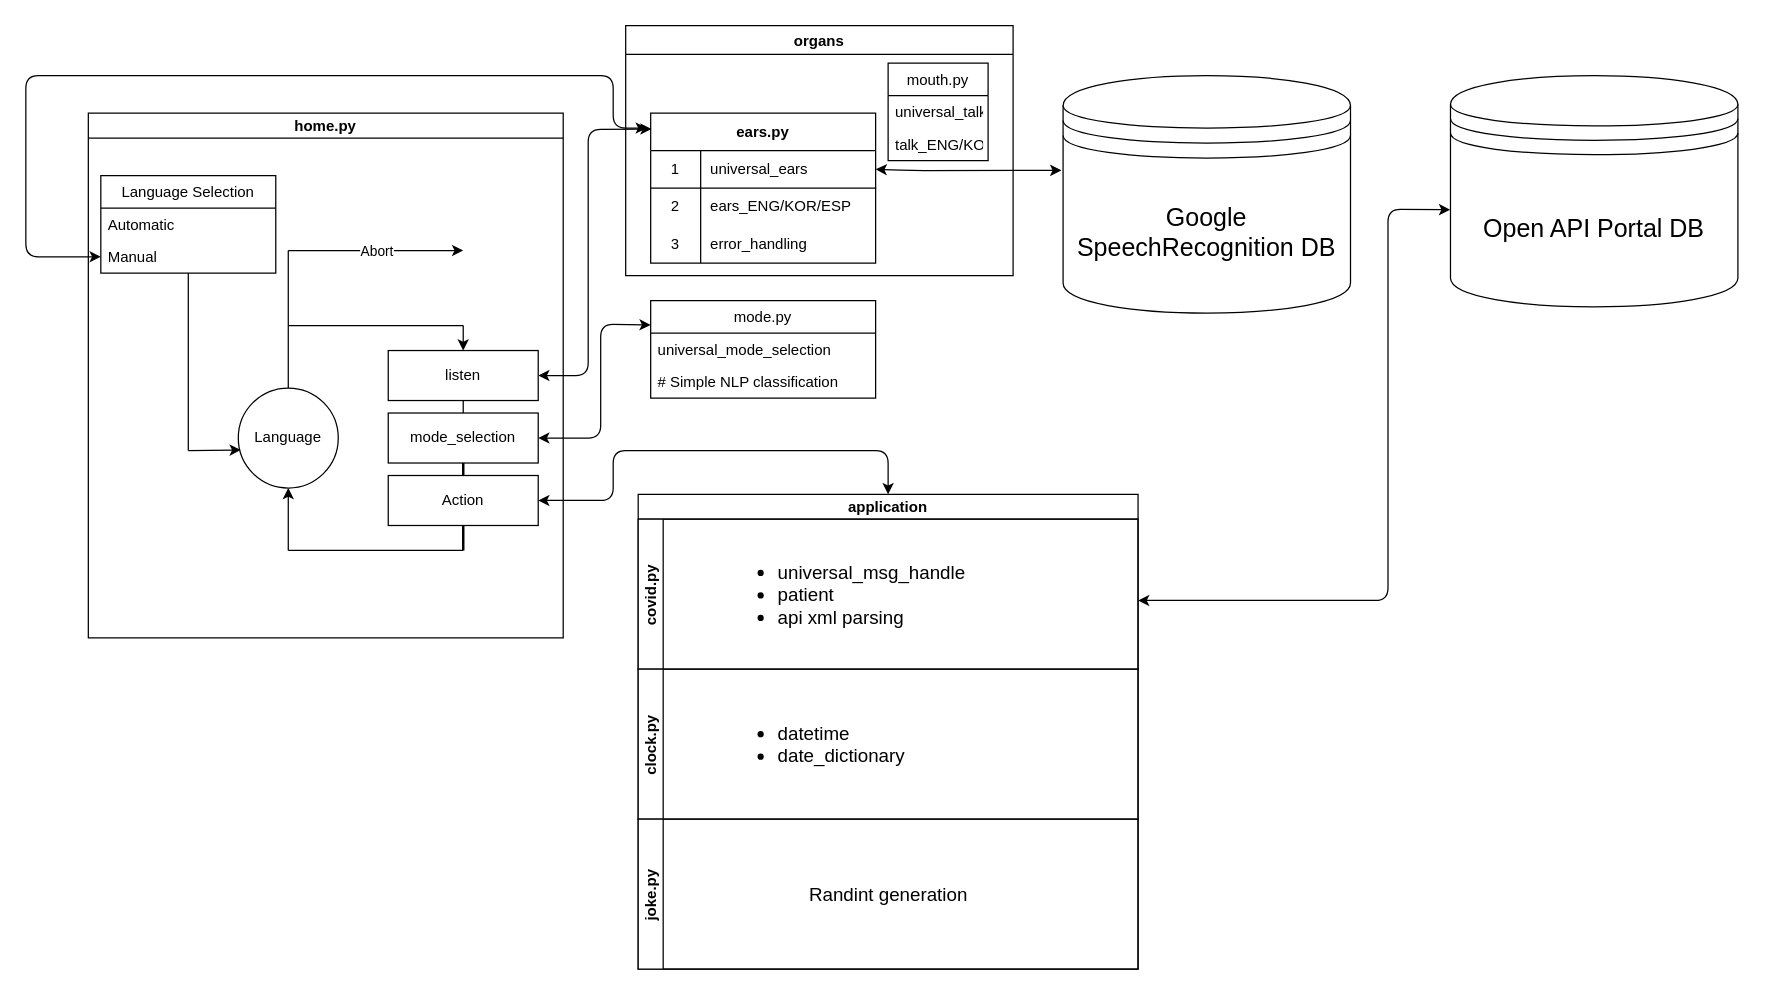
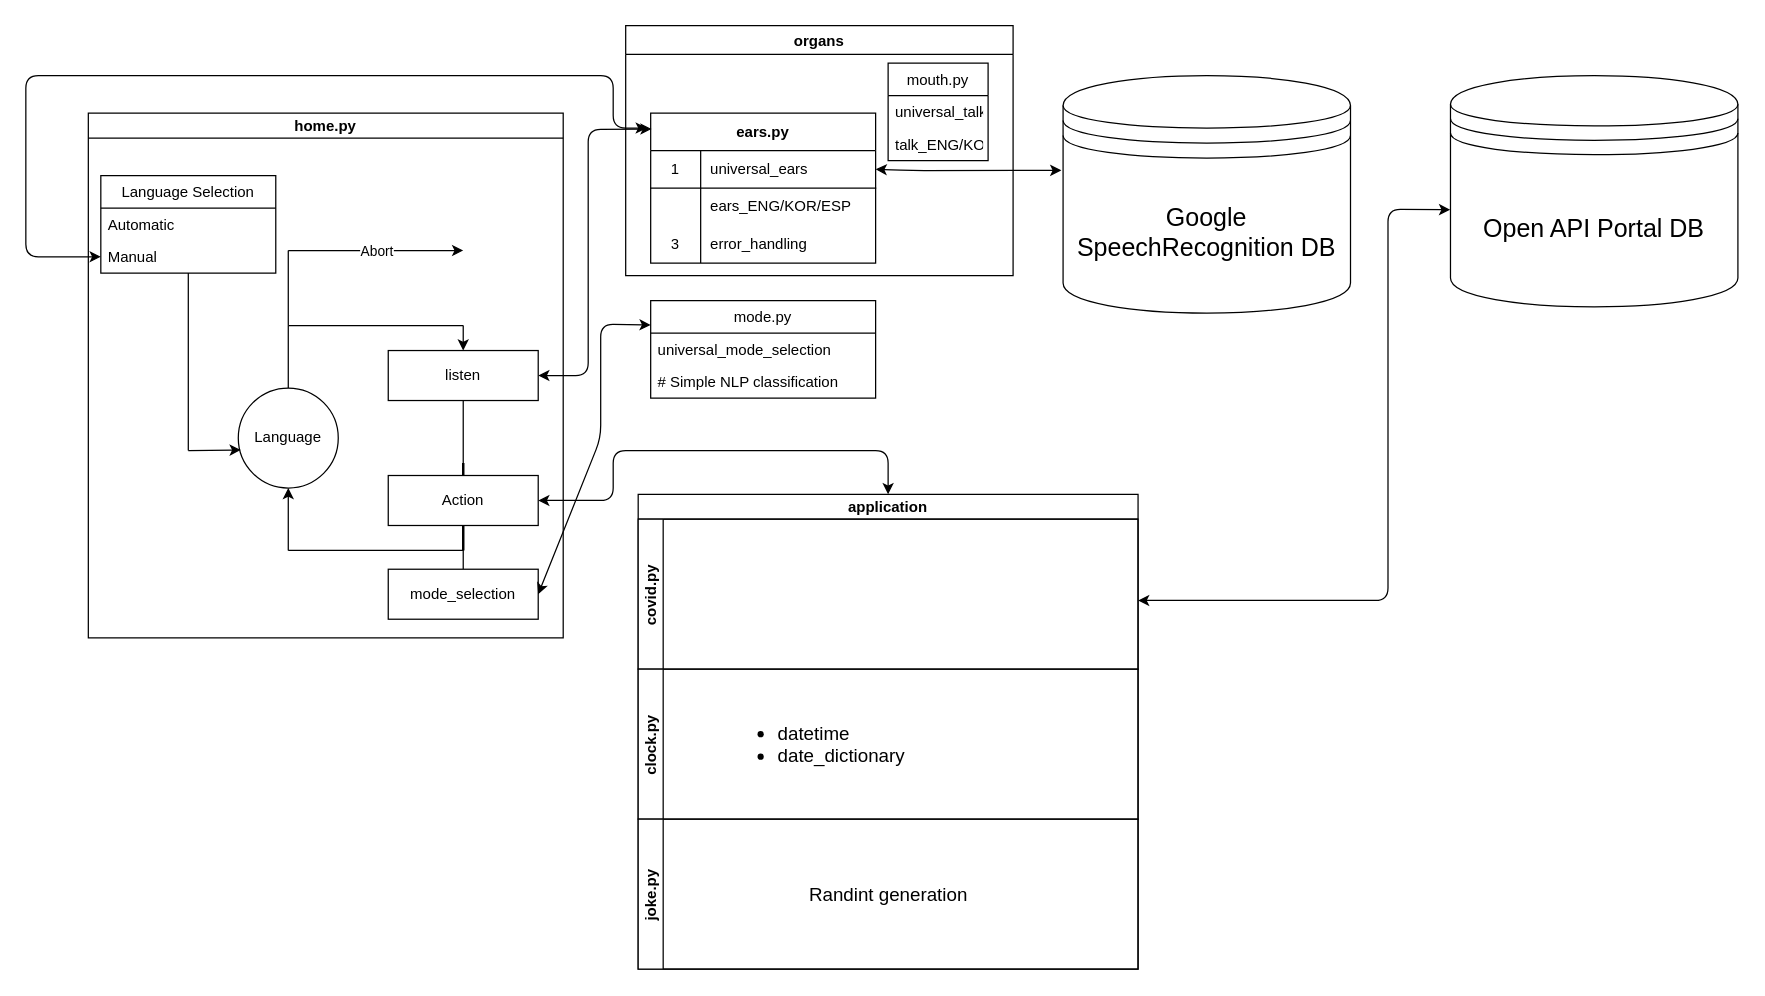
(676, 207) -> none
(463, 438) -> (463, 594)
(907, 594) -> none
